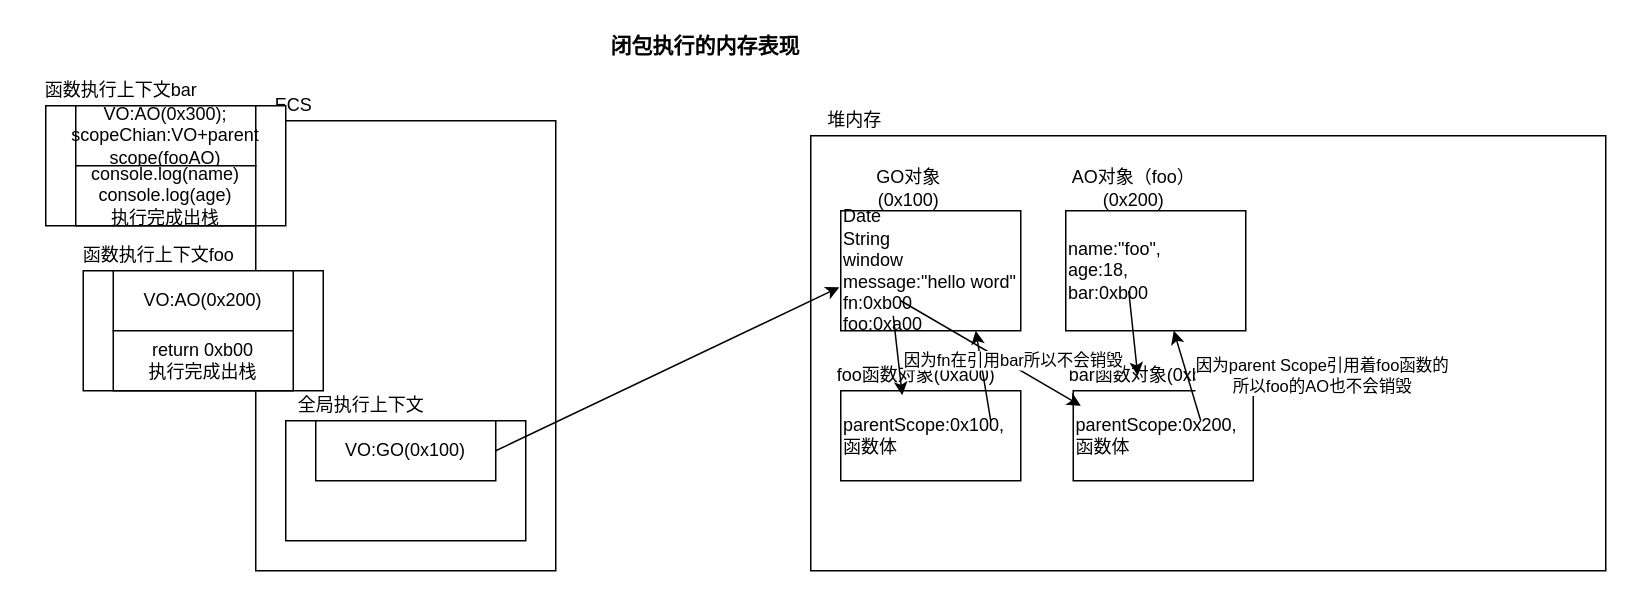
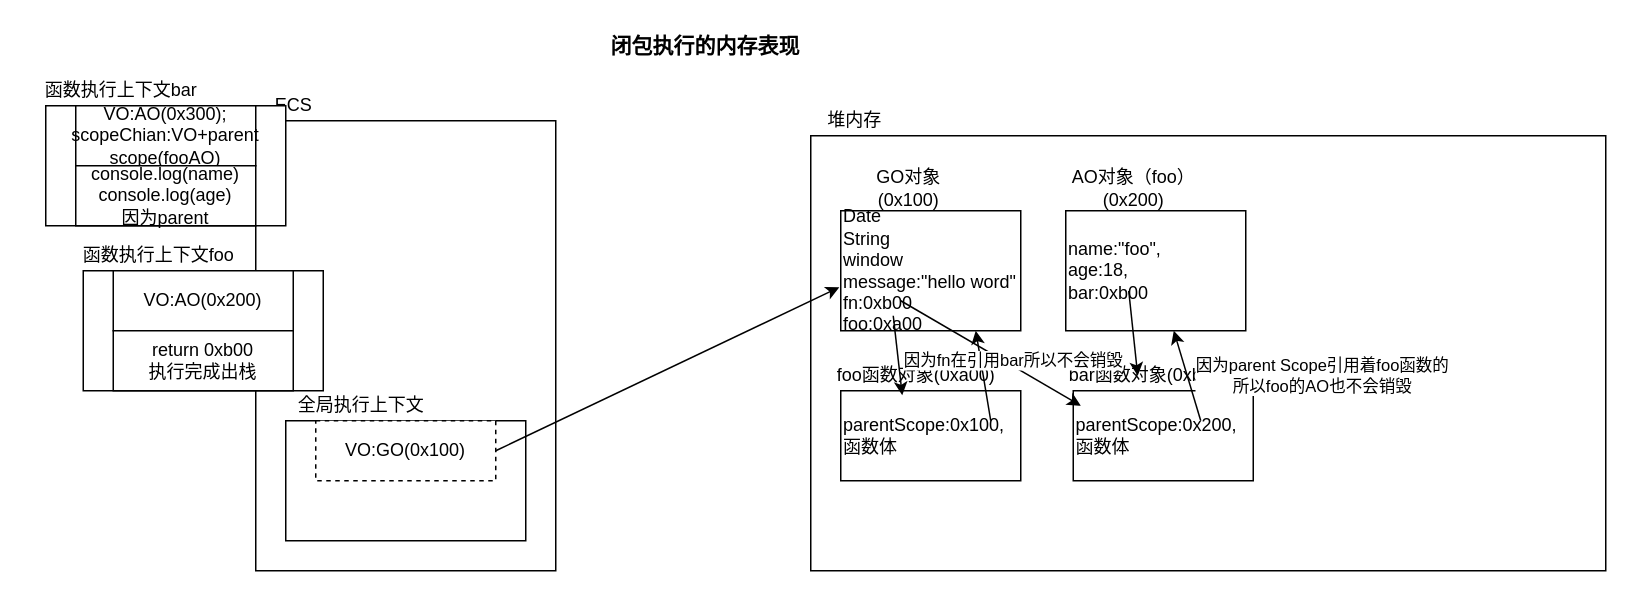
(166, 196) -> (166, 196)
(406, 451) -> (406, 451)
